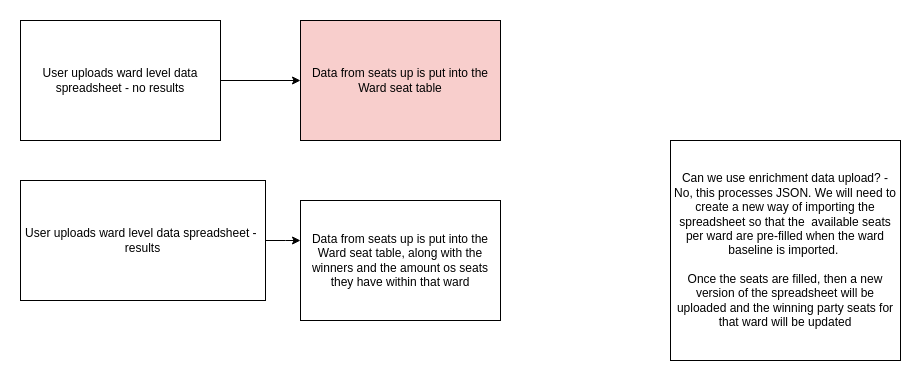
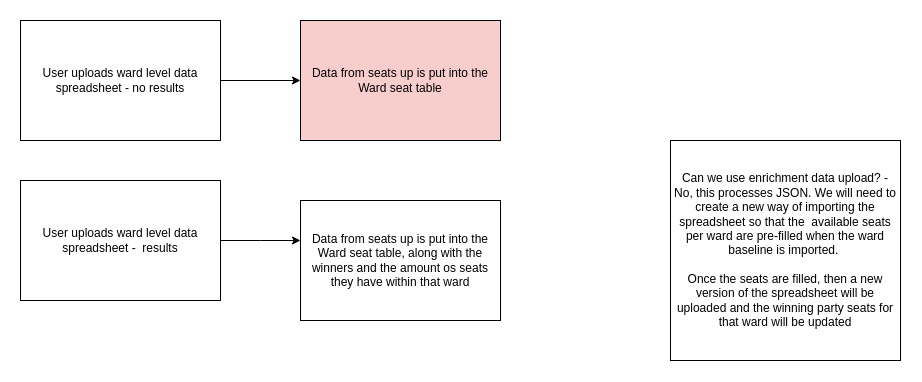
(143, 241) -> (121, 241)
